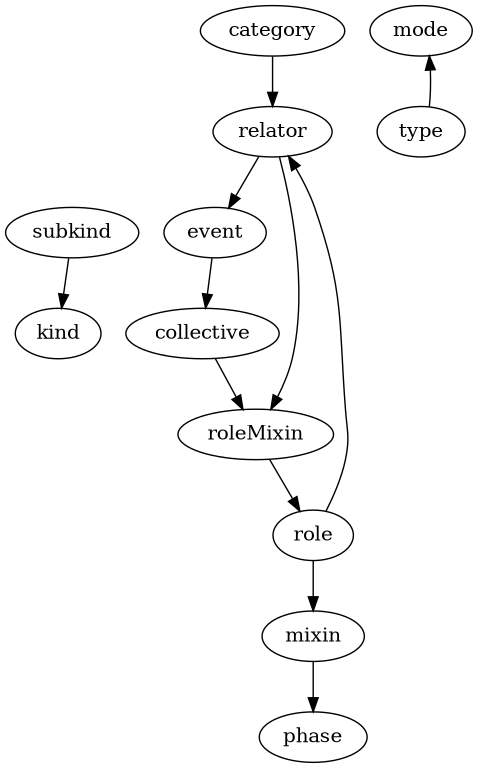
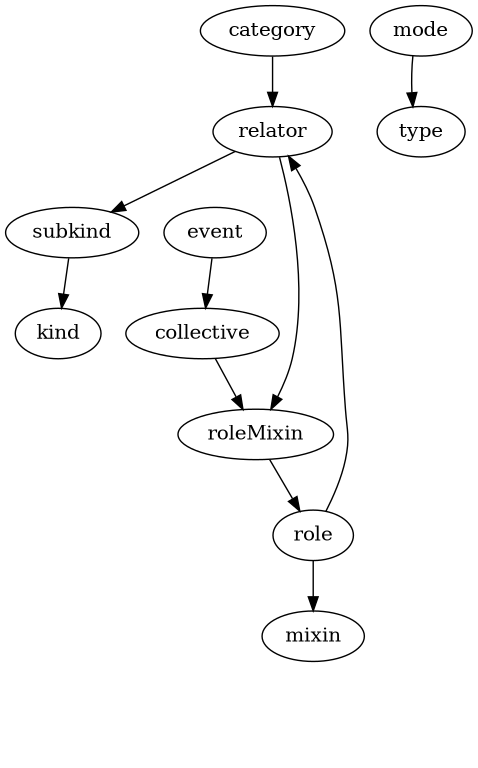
(430, 89) -> (412, 74)
(247, 176) -> (180, 179)
(313, 737) -> none
